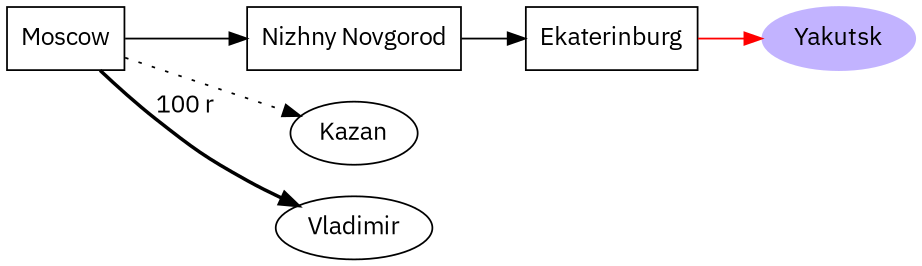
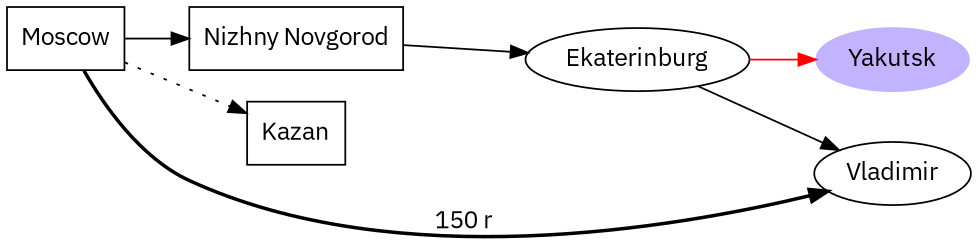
(612, 39) -> (637, 60)
(186, 106) -> (464, 222)
none -> (761, 115)
(354, 133) -> (296, 133)
